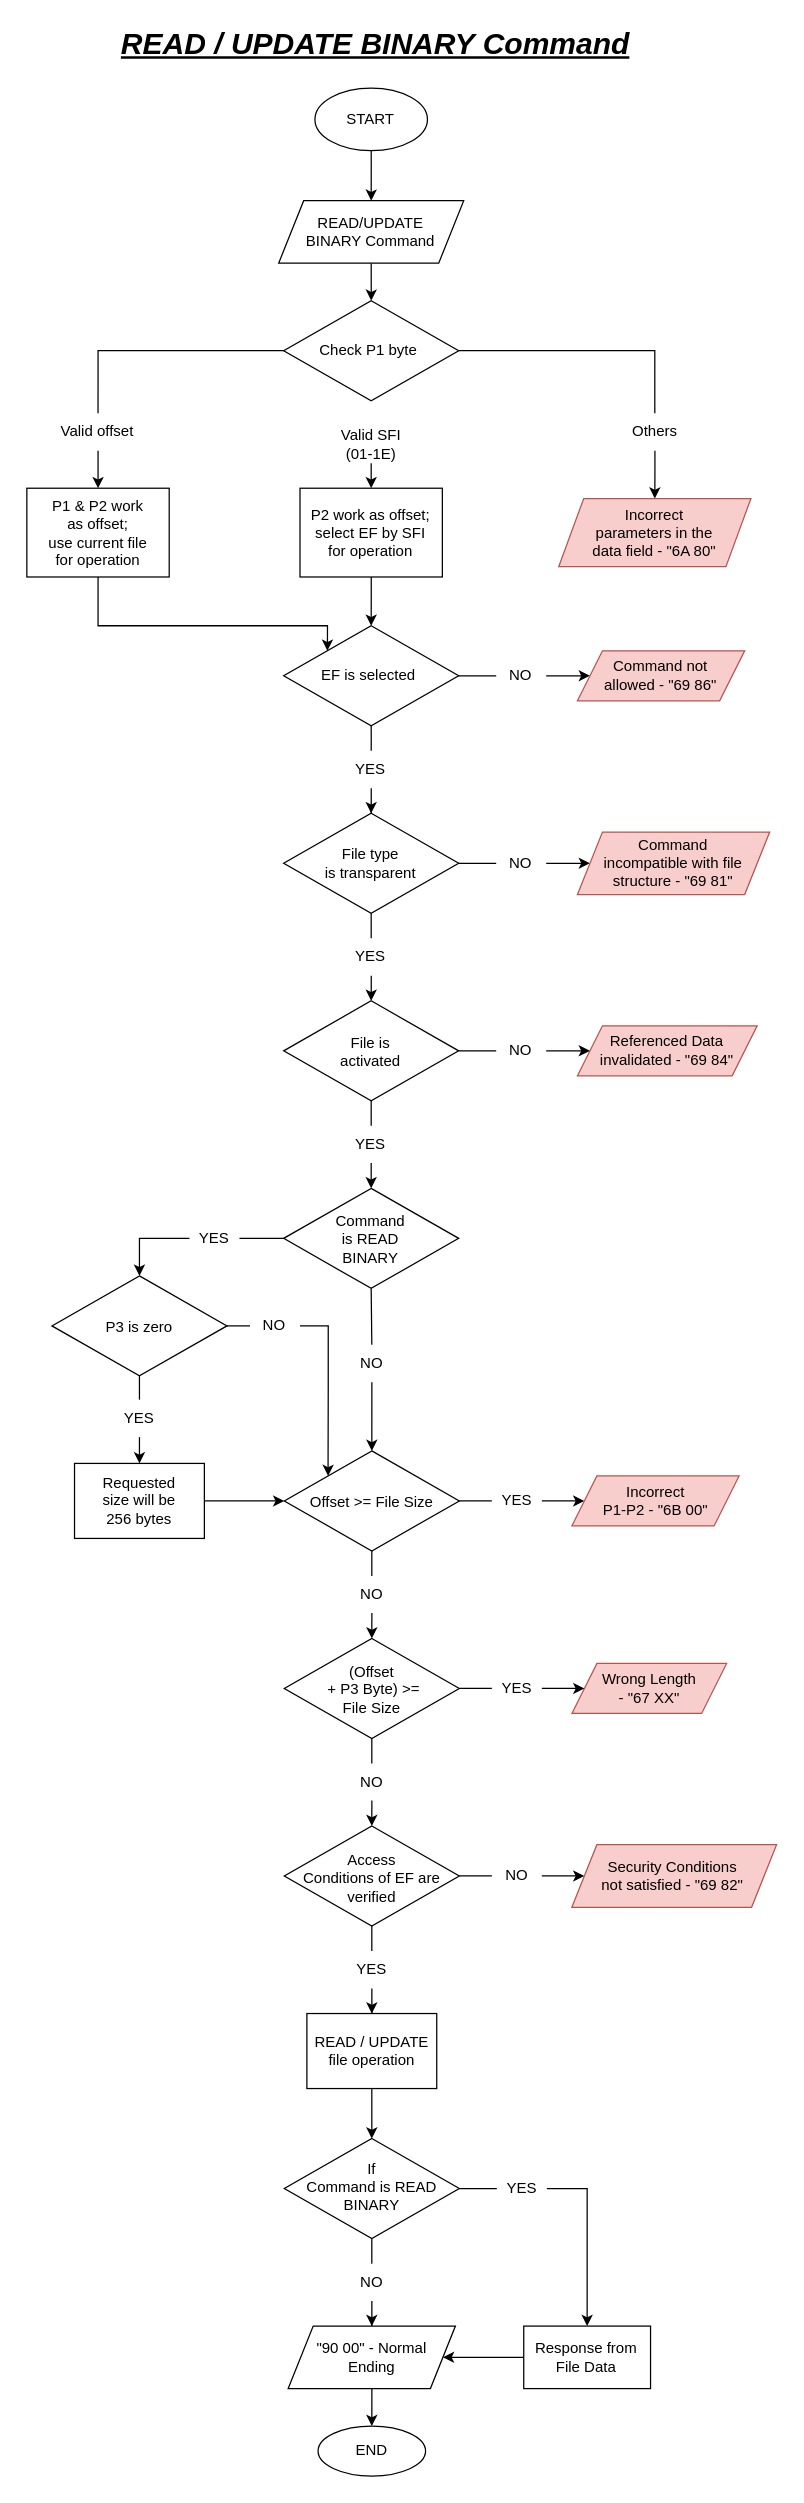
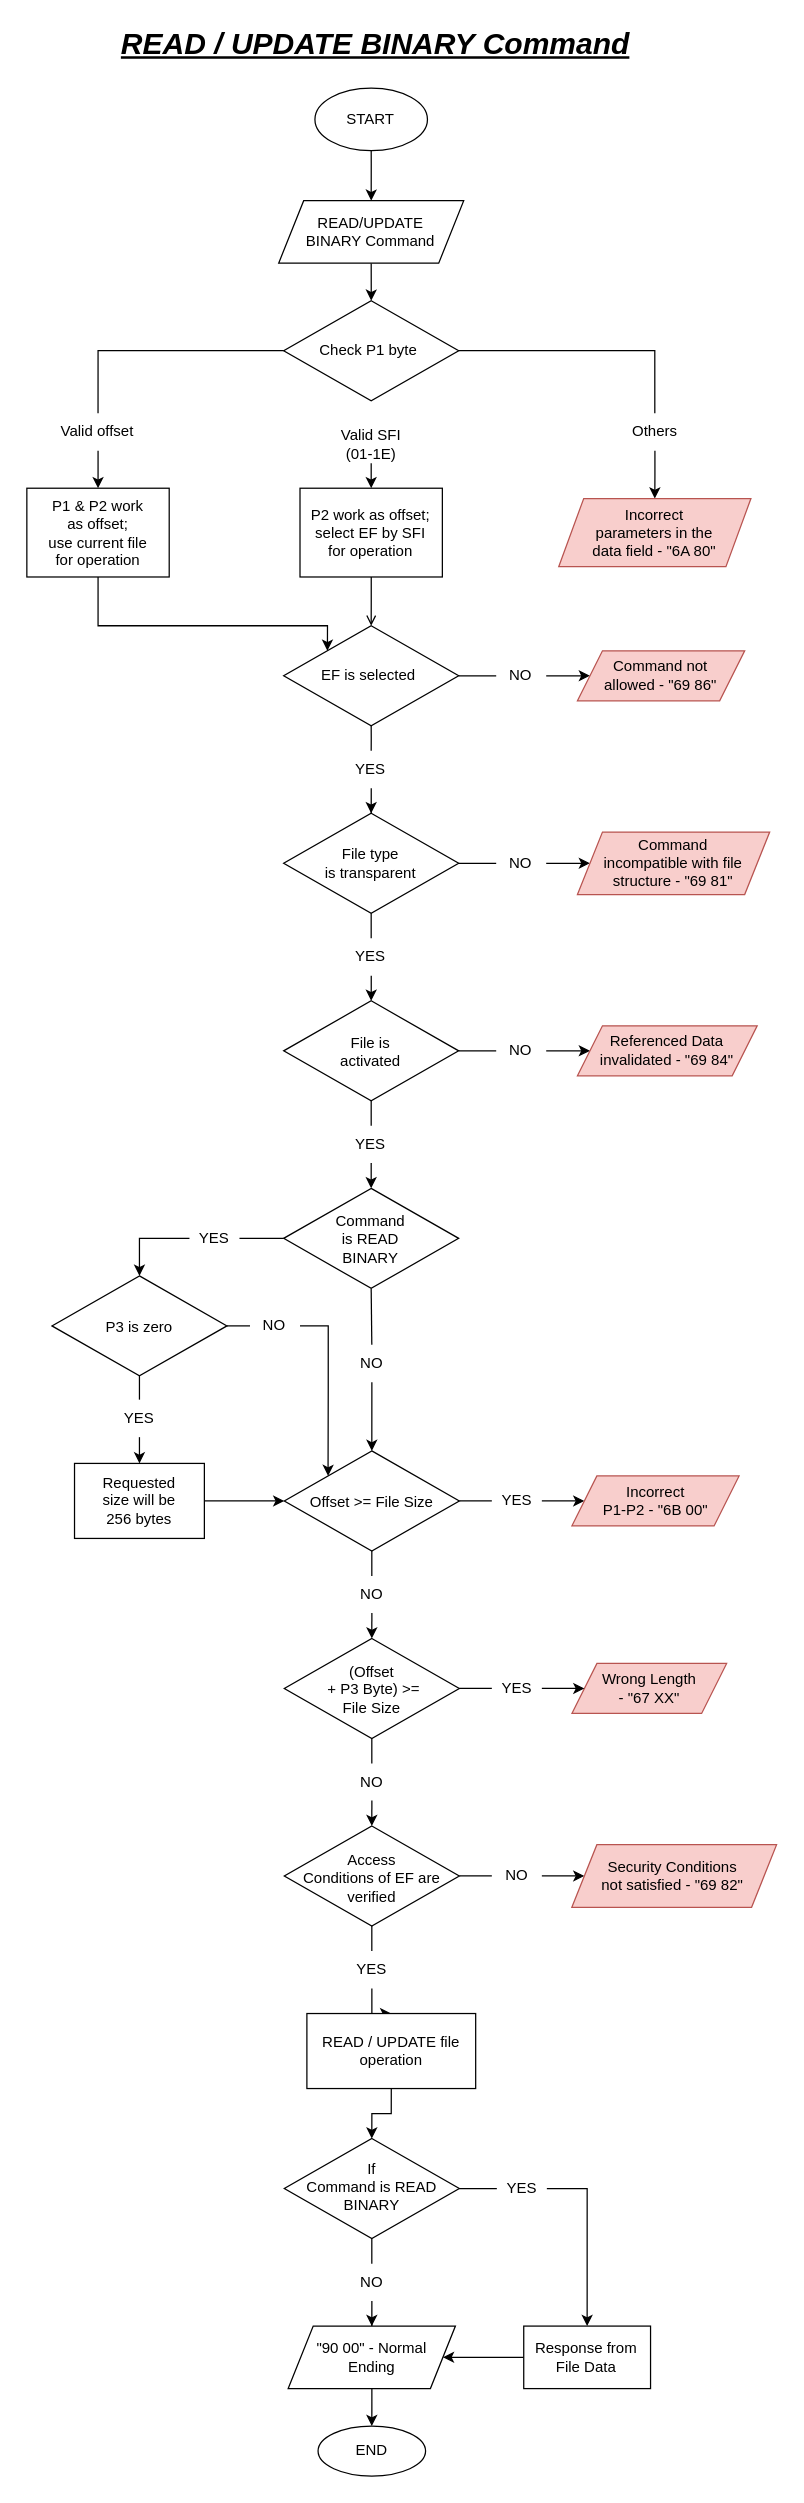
(371, 616) -> (371, 618)
(372, 2051) -> (391, 2051)
